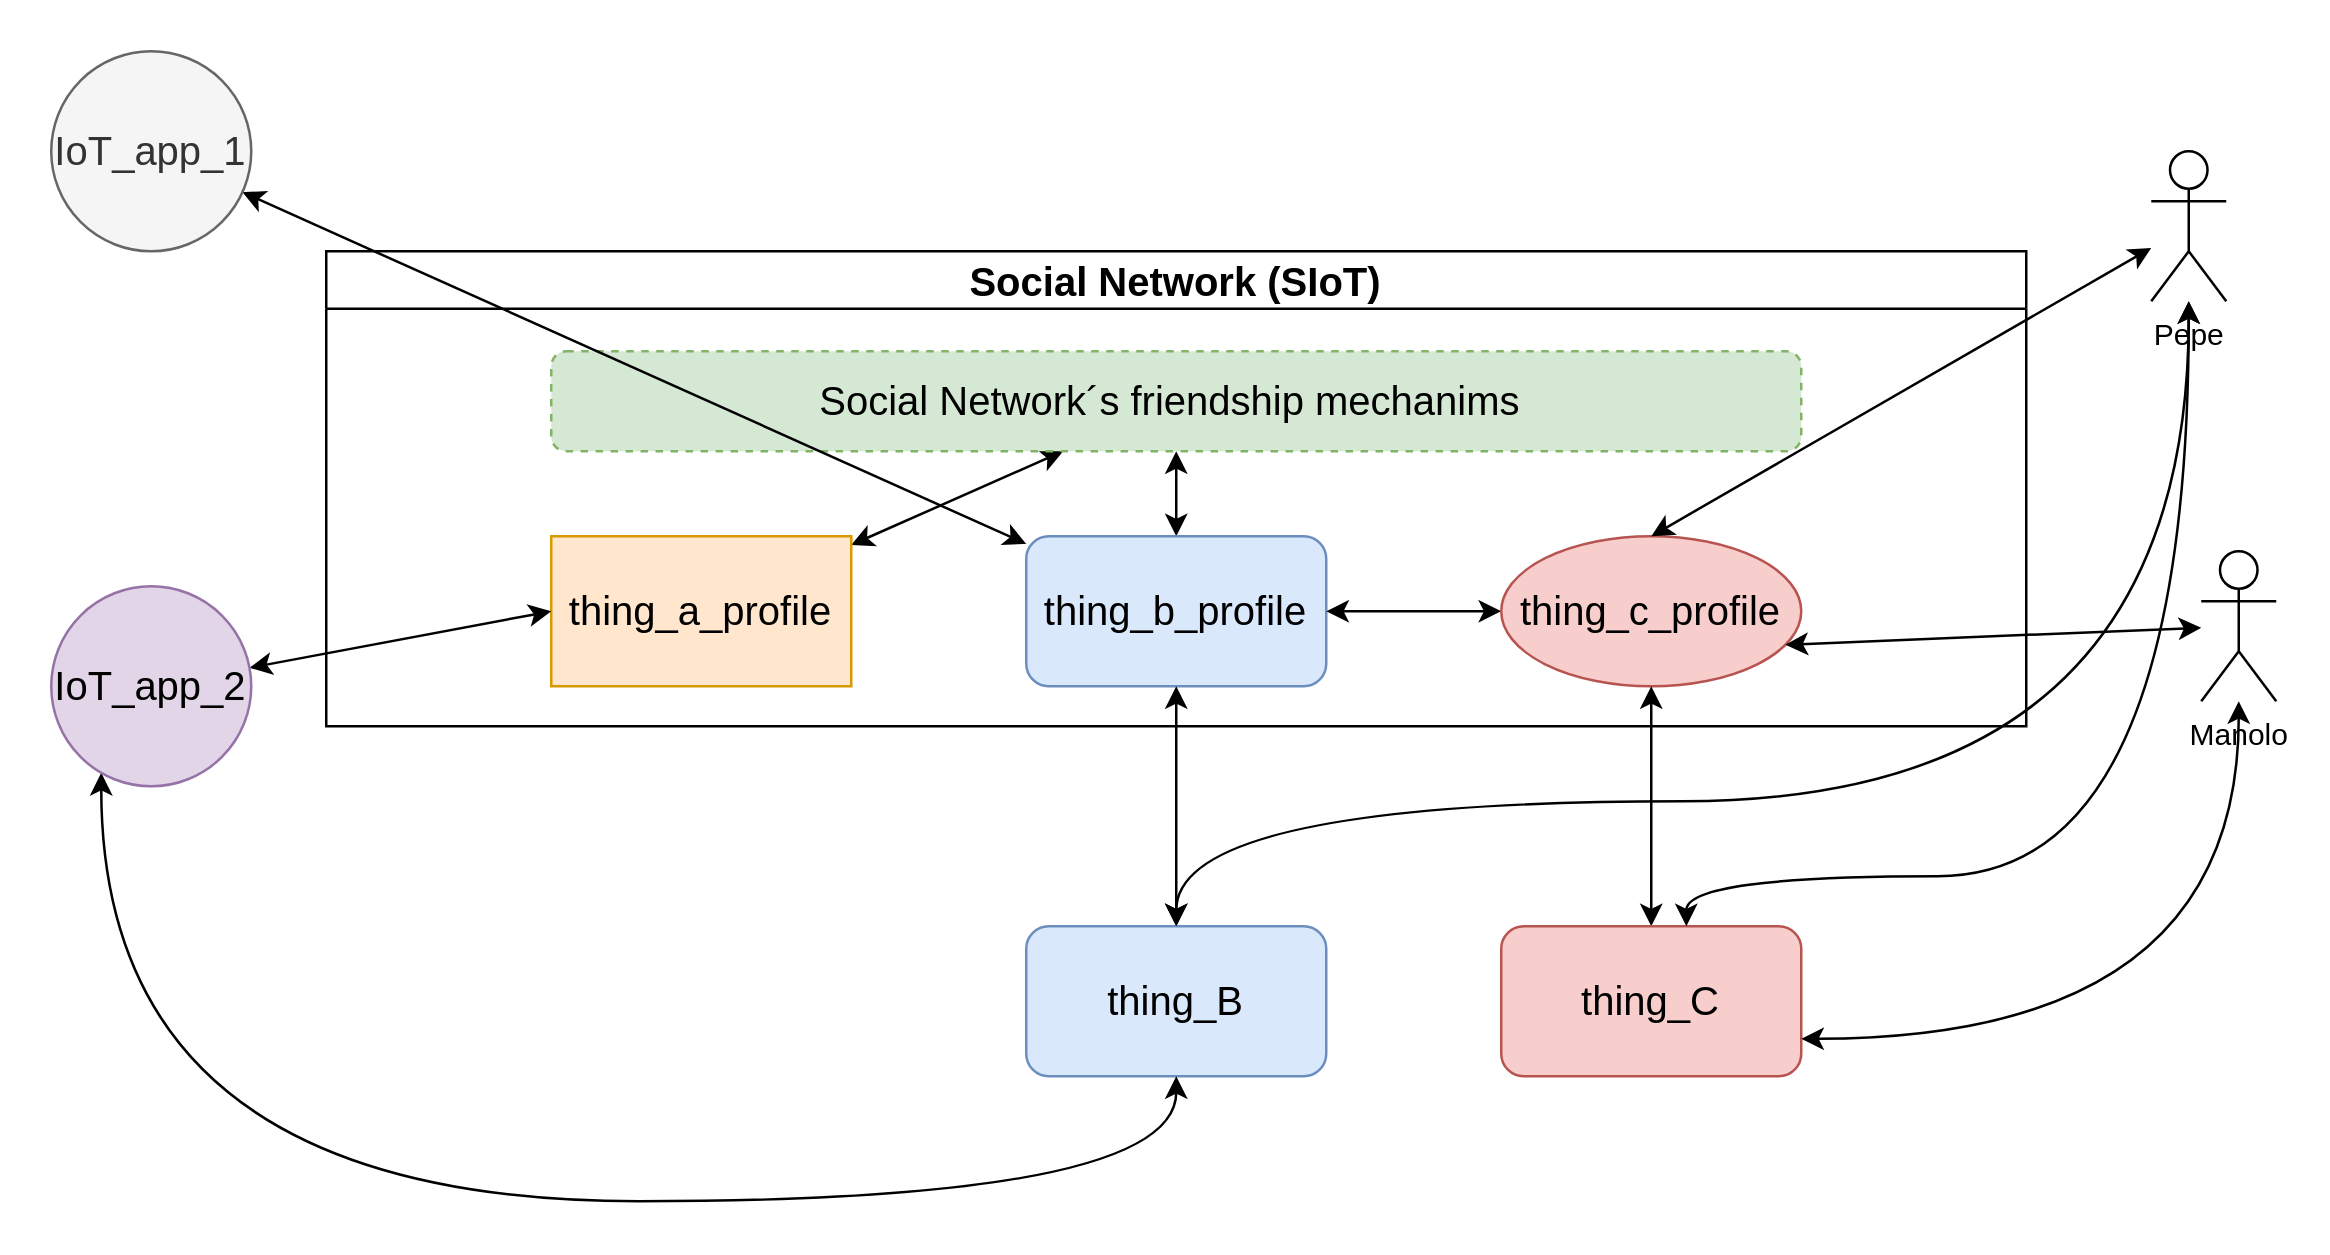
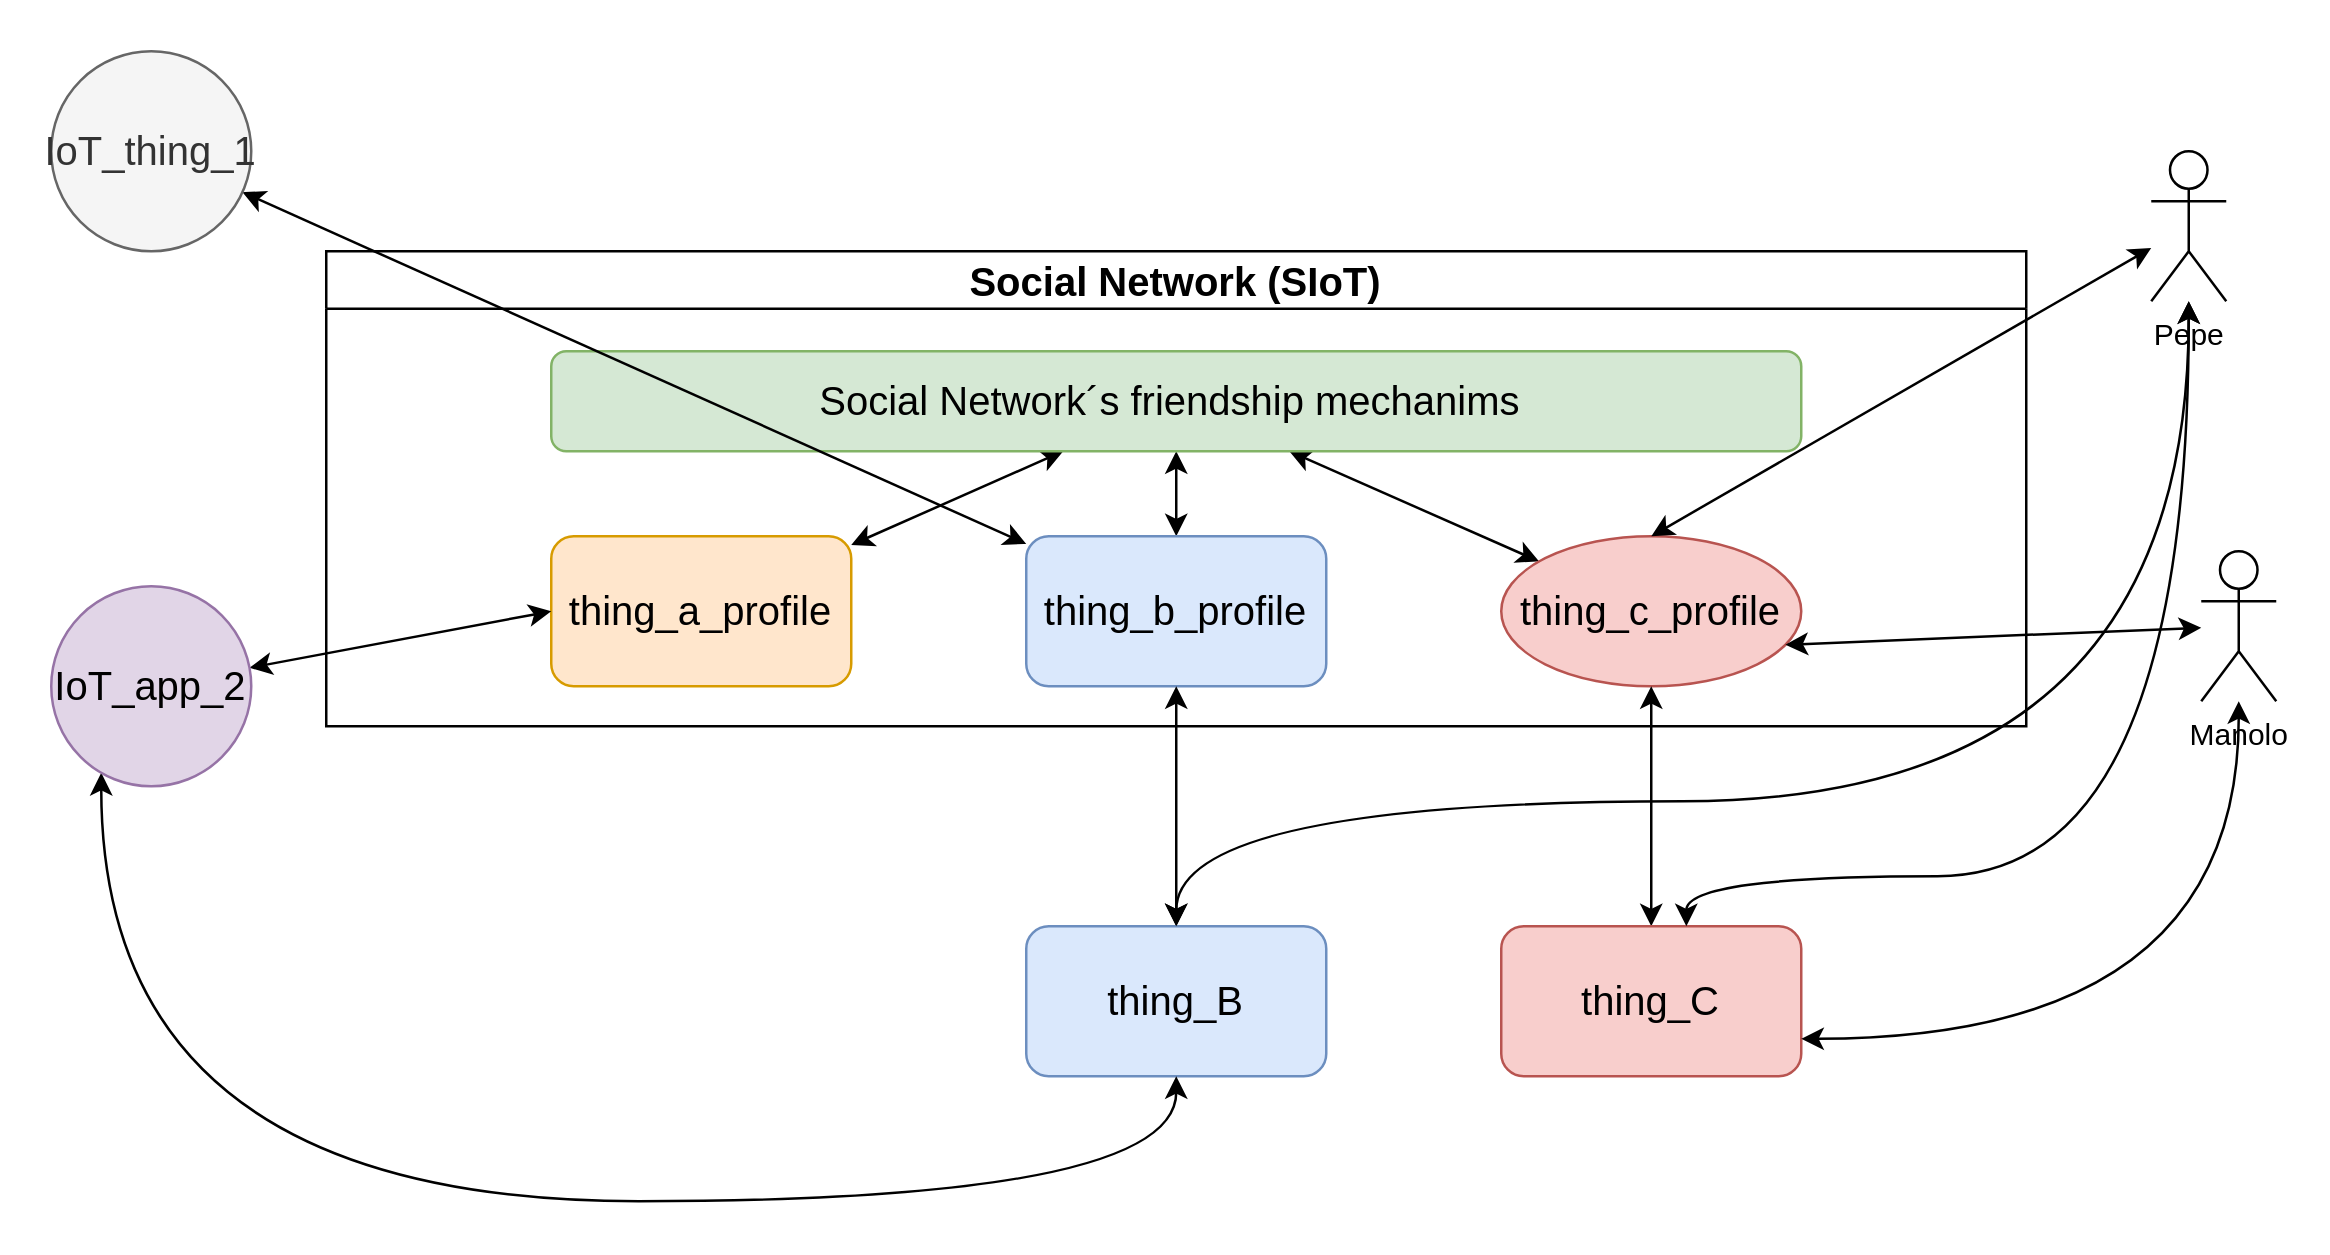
(151, 151) -> (151, 151)
(1176, 401) -> (1176, 401)
(701, 611) -> (701, 611)
(1414, 611) -> (1415, 507)
